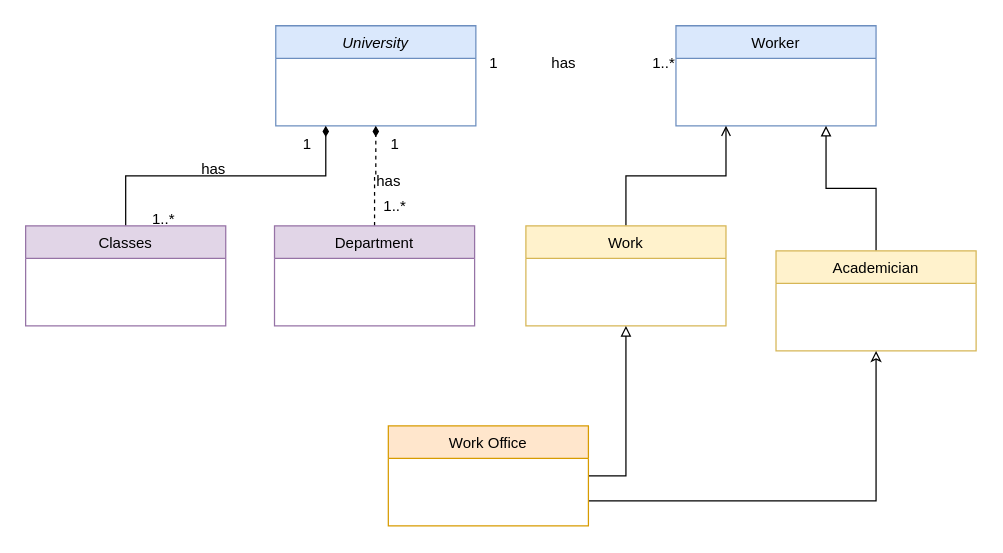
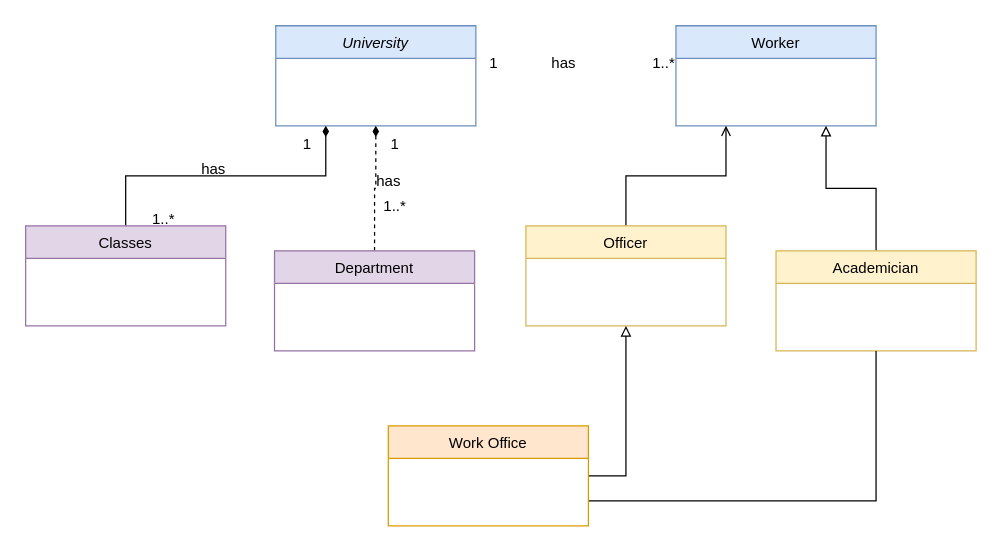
(625, 243) -> (625, 243)
(374, 276) -> (374, 301)
(876, 361) -> (876, 358)
